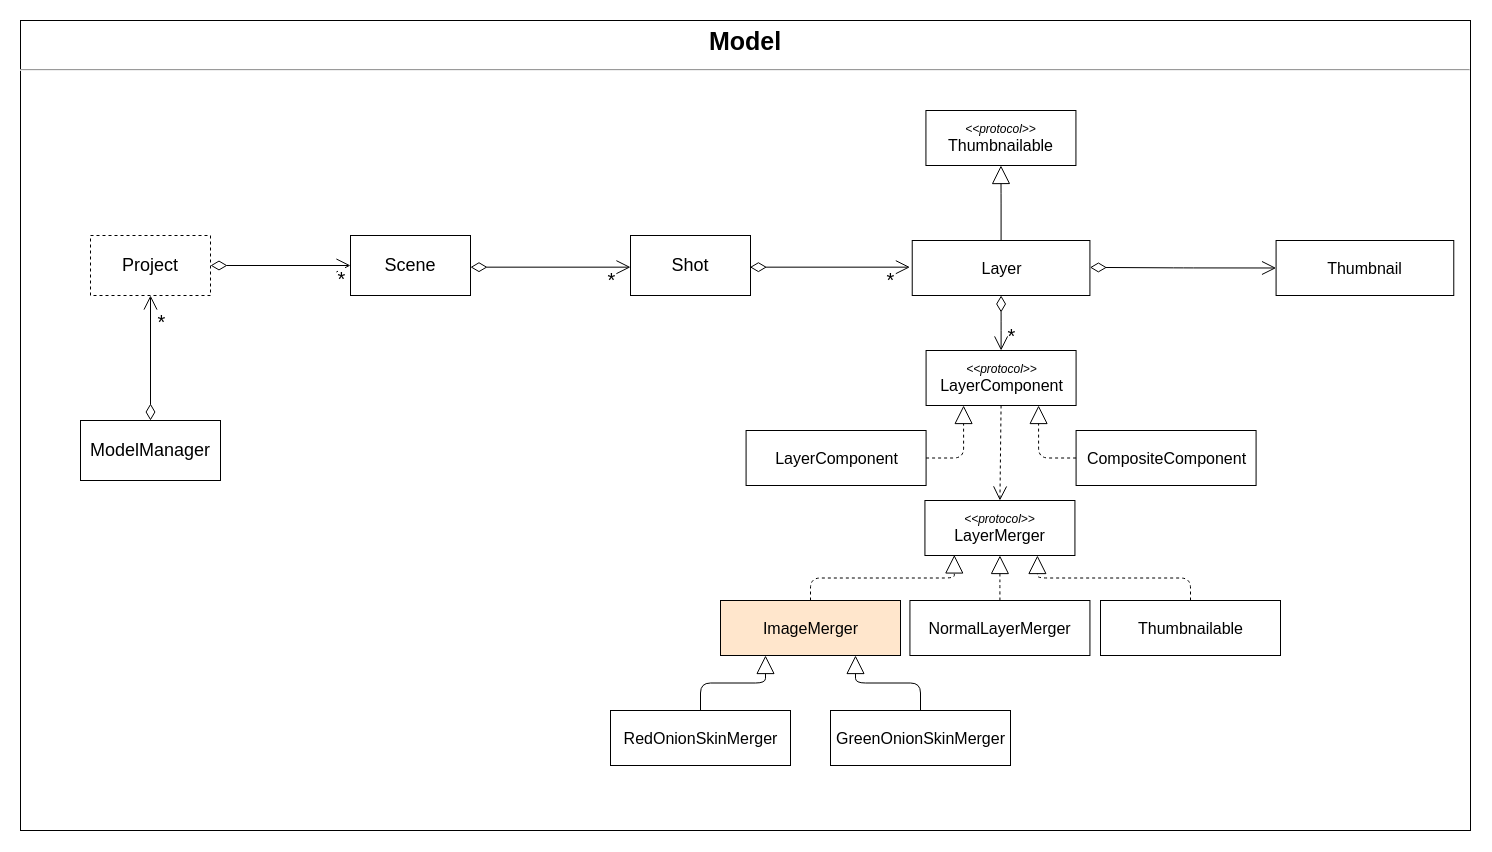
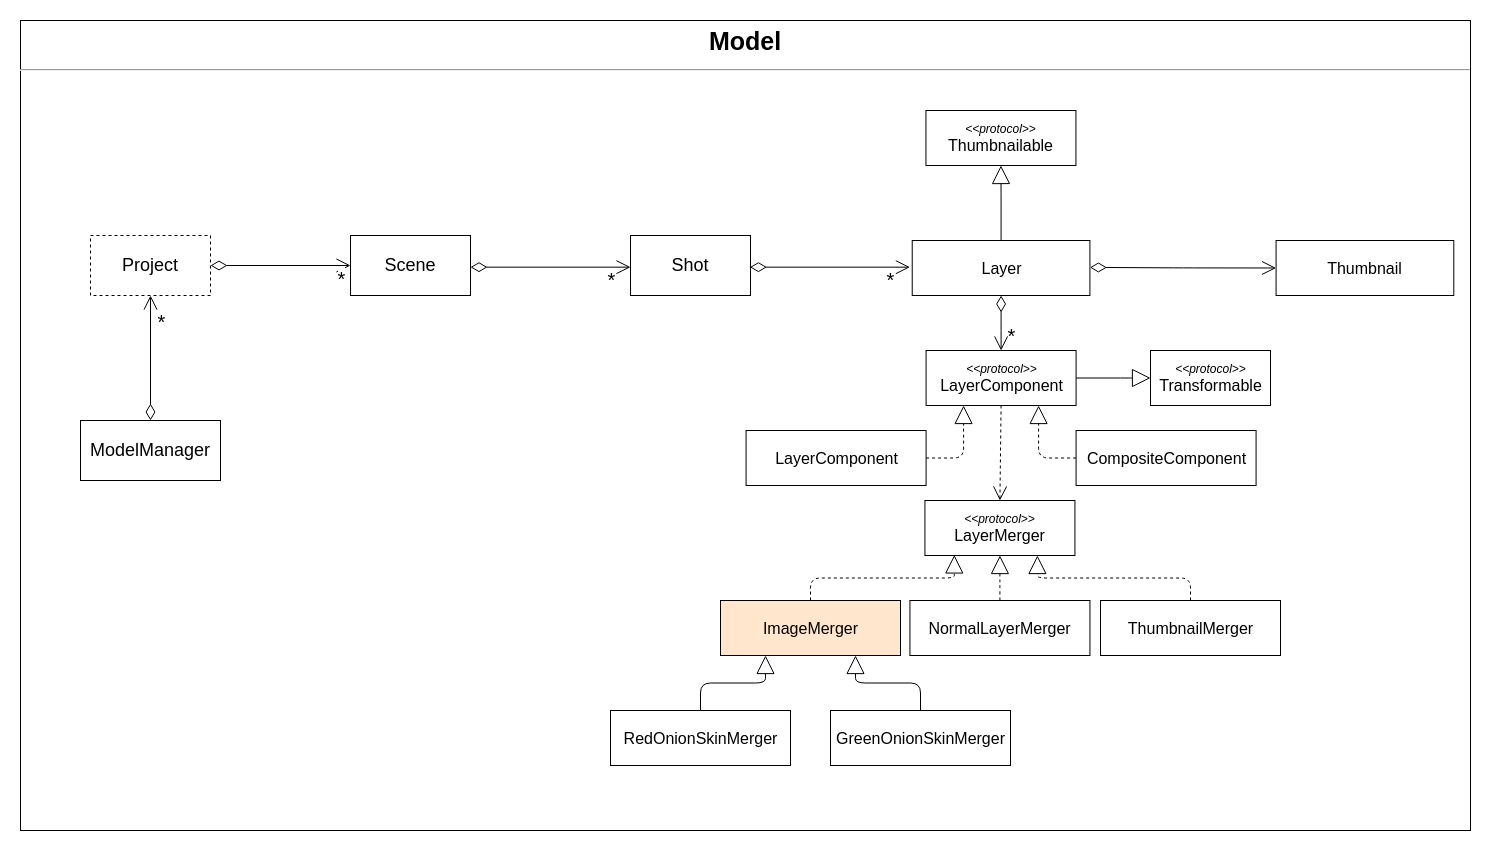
none -> (1103, 378)
none -> (1211, 378)
(1191, 629) -> (1191, 629)
